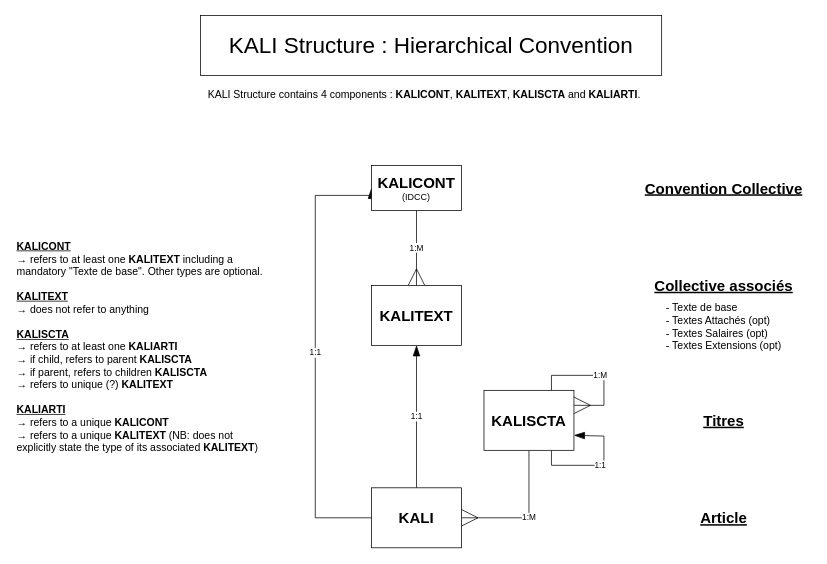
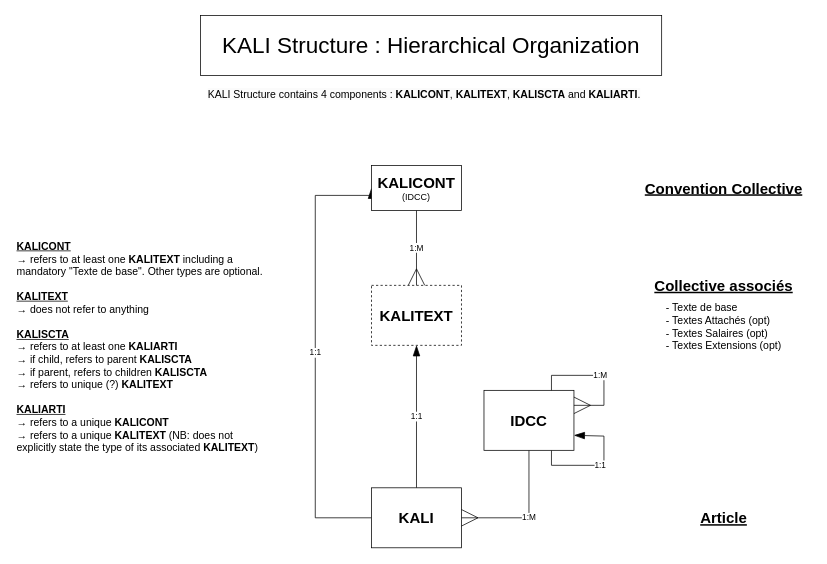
(431, 45) -> (431, 45)
(417, 315) -> (417, 315)
(529, 420) -> (529, 420)
(724, 420) -> none
